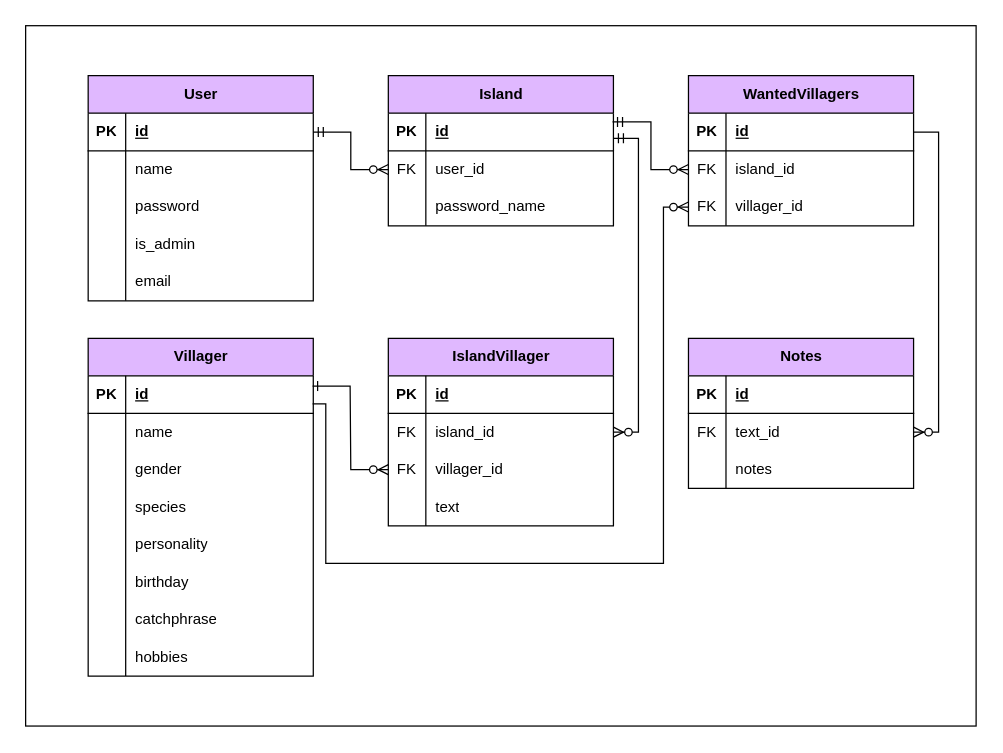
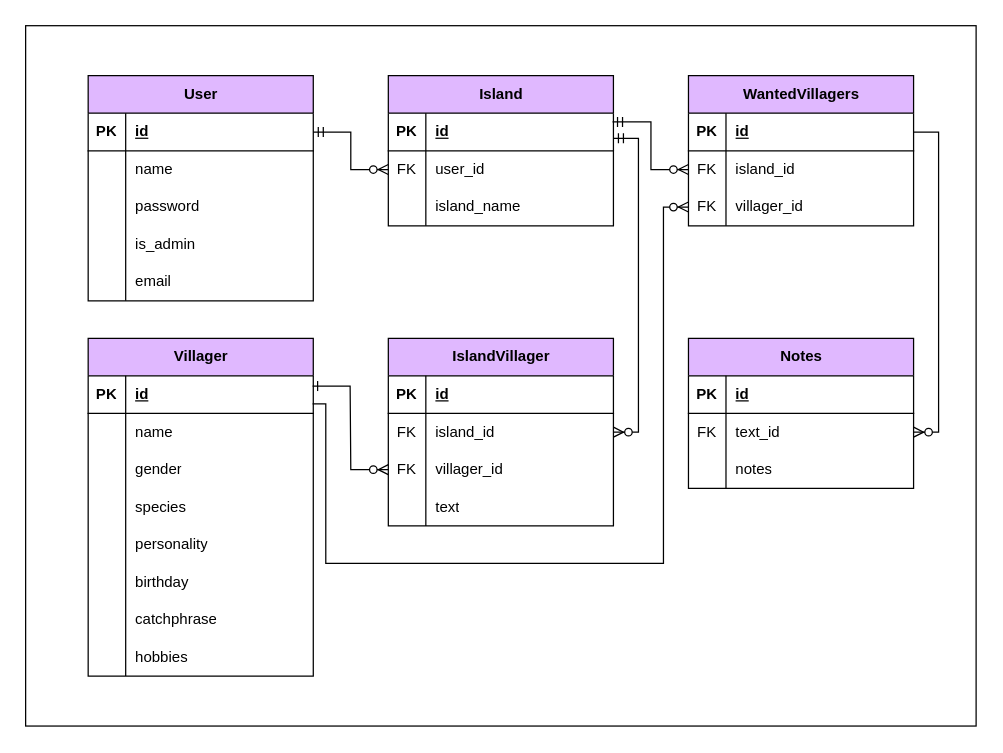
(490, 207) -> (478, 207)
